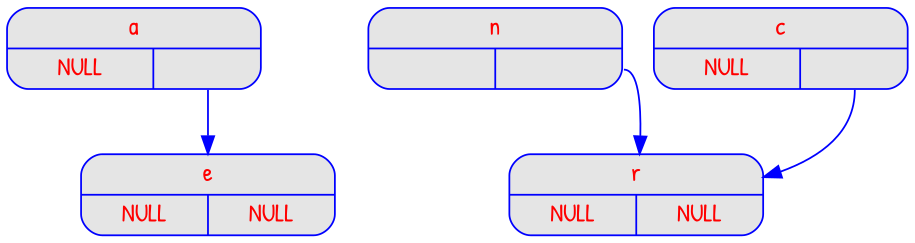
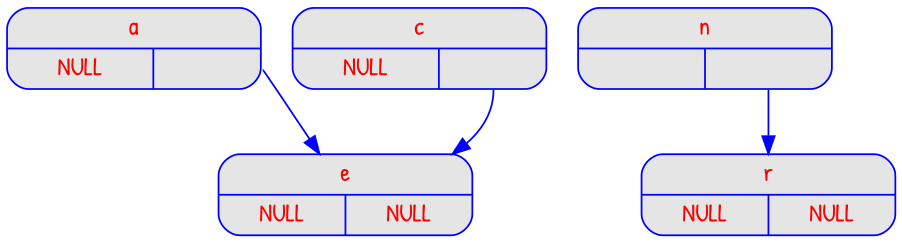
(831, 142) -> (486, 119)
